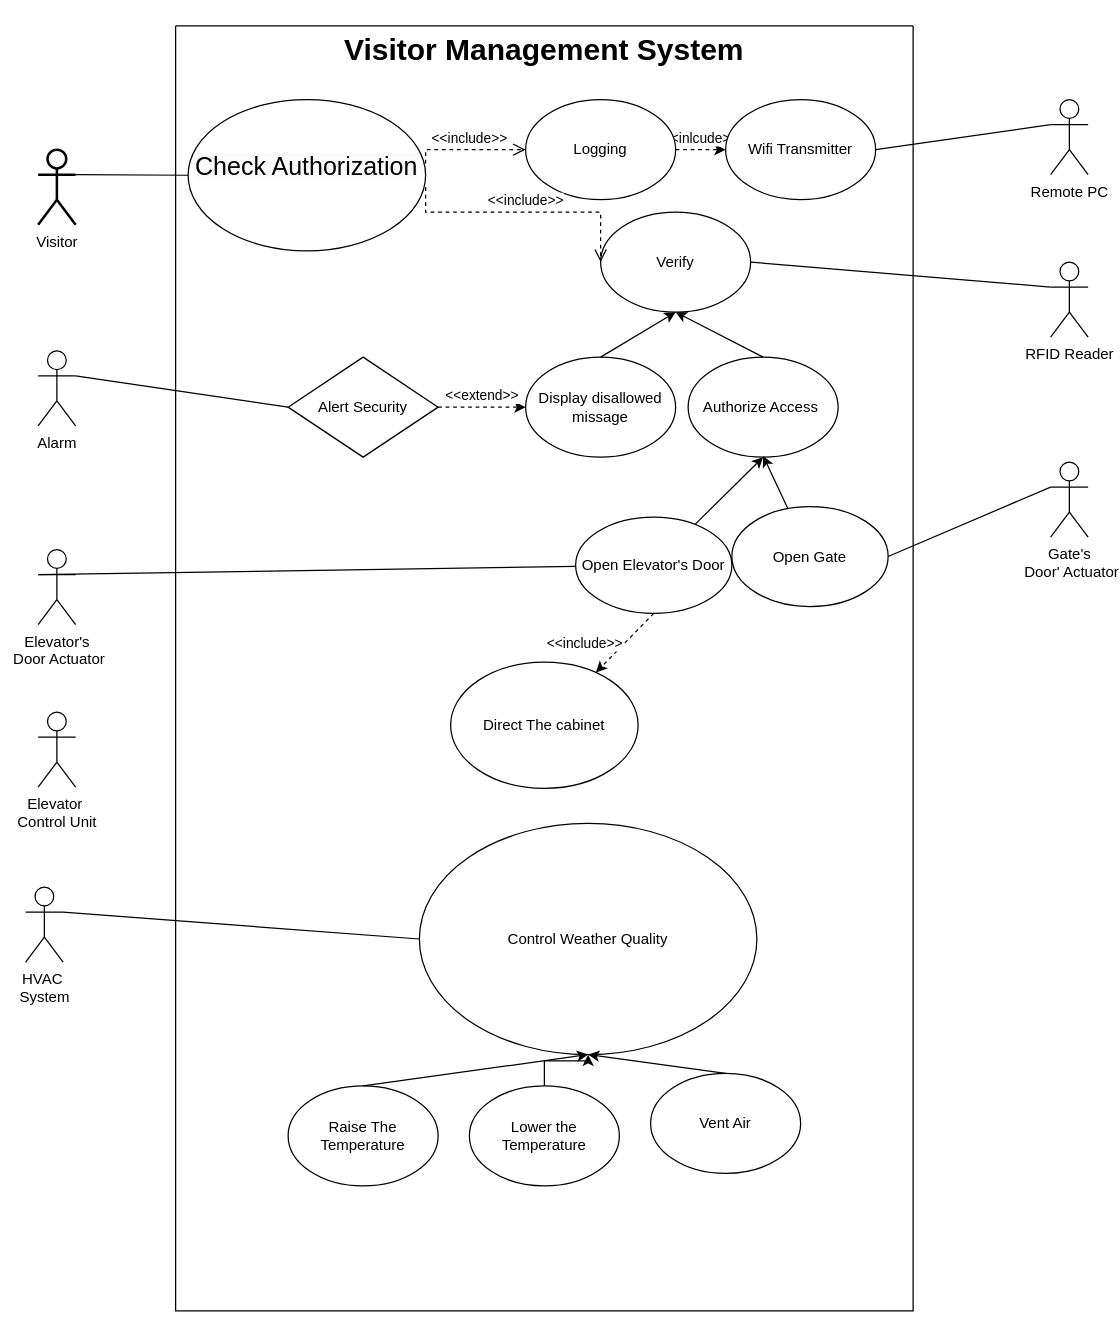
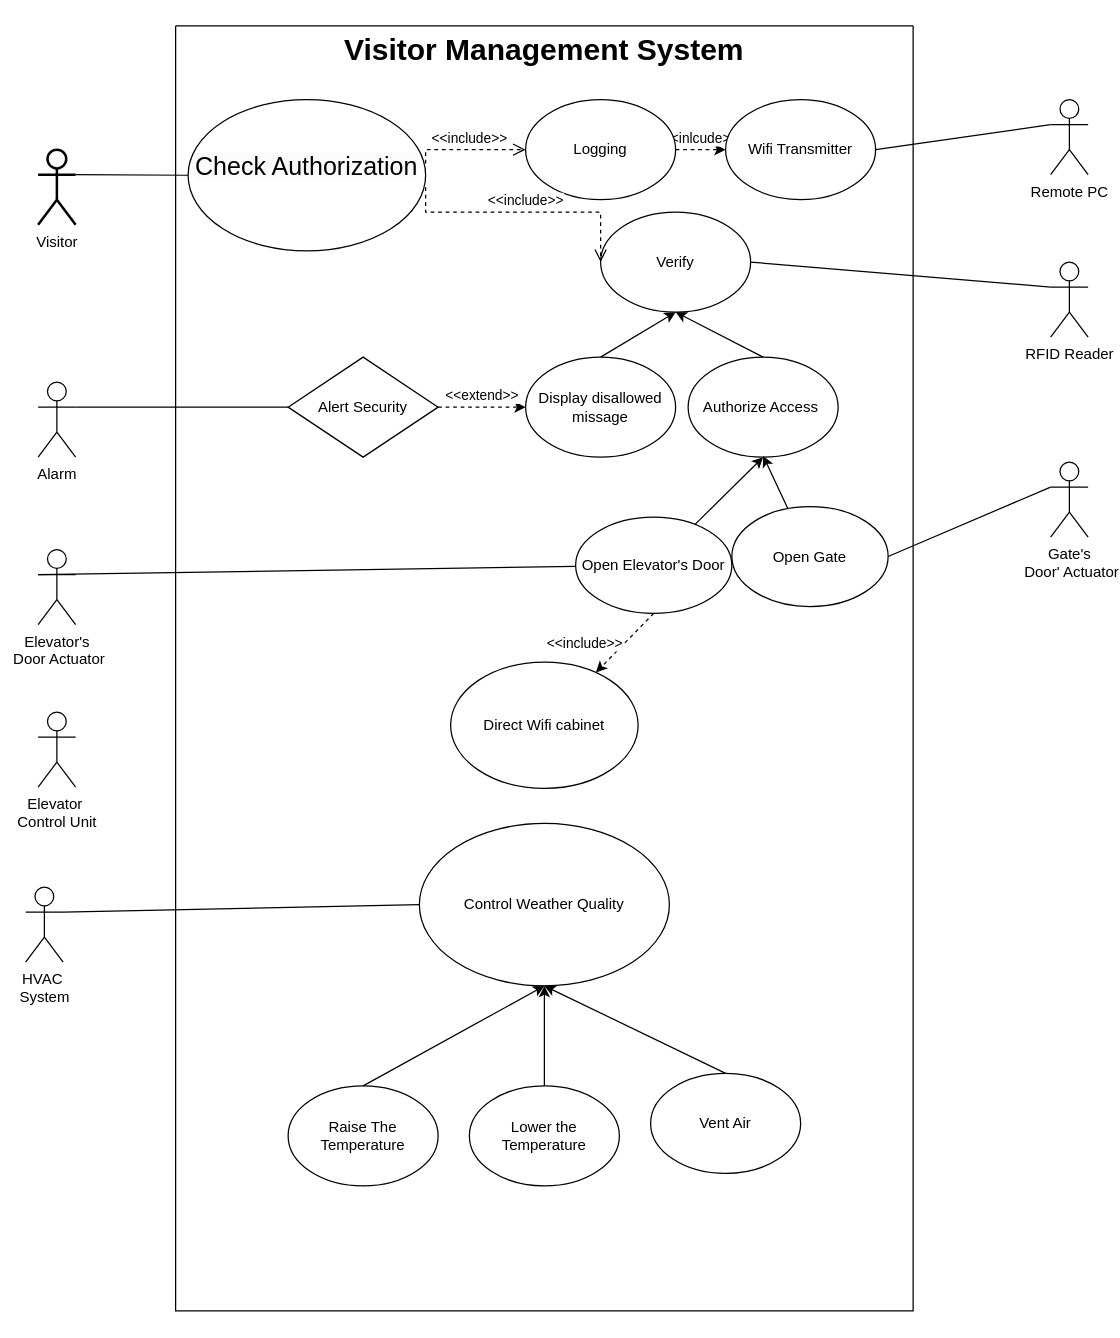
(57, 388) -> (57, 419)
(544, 726) -> (544, 726)
(588, 939) -> (544, 904)
